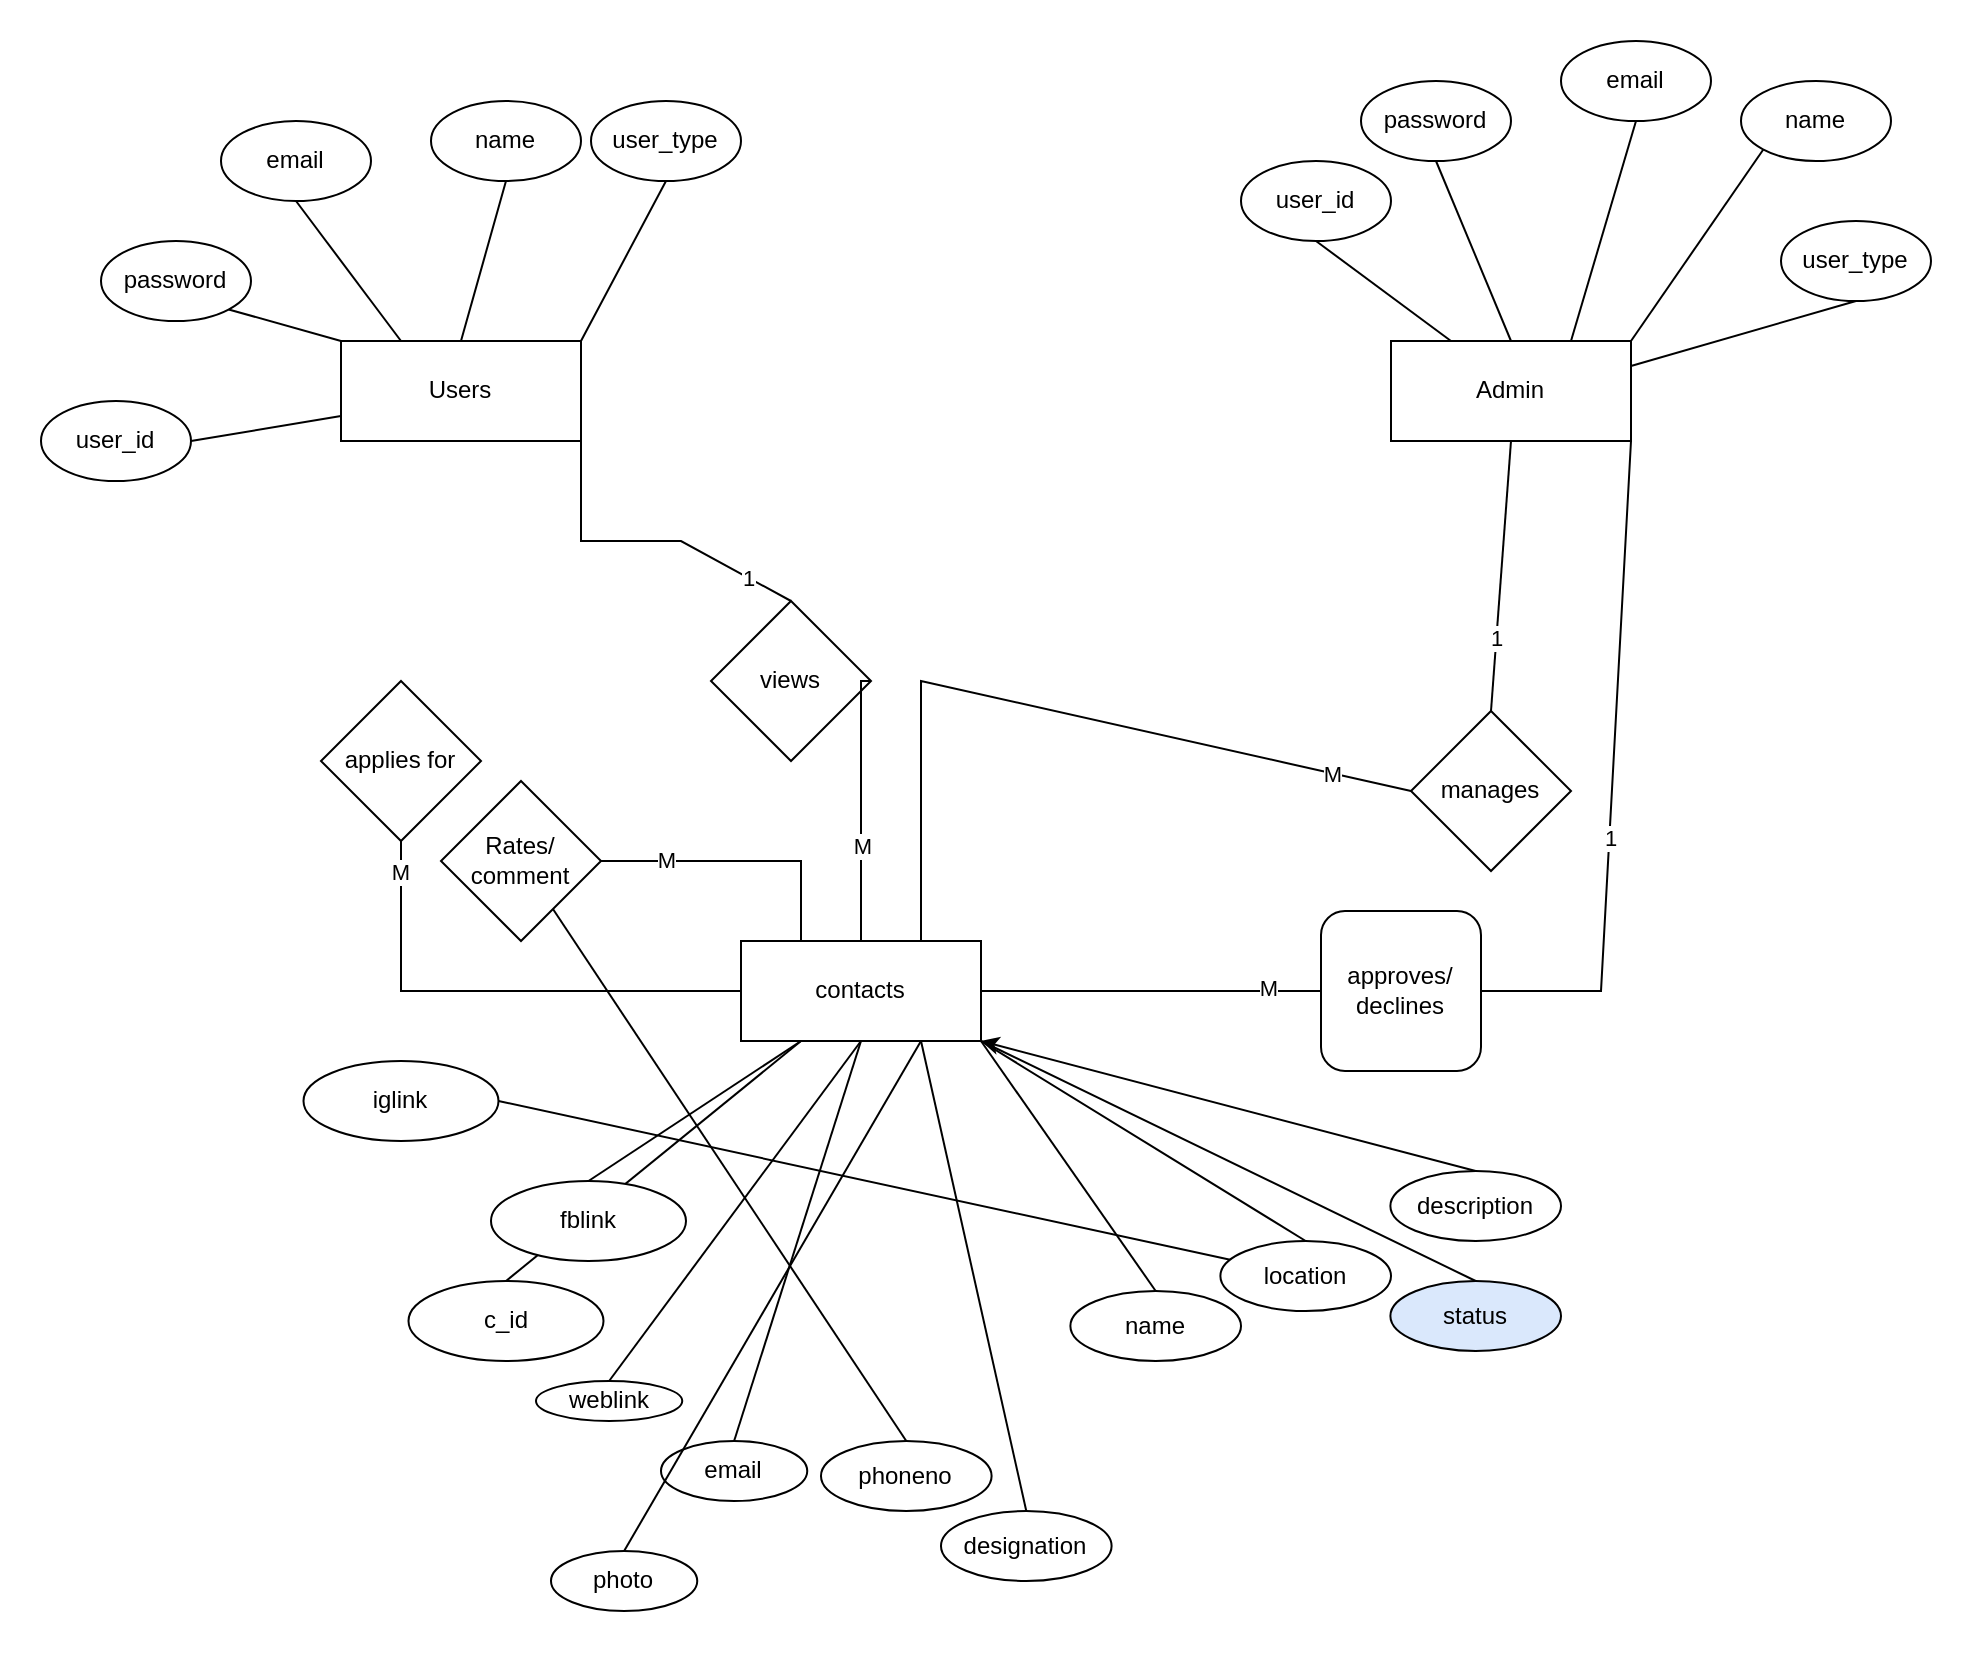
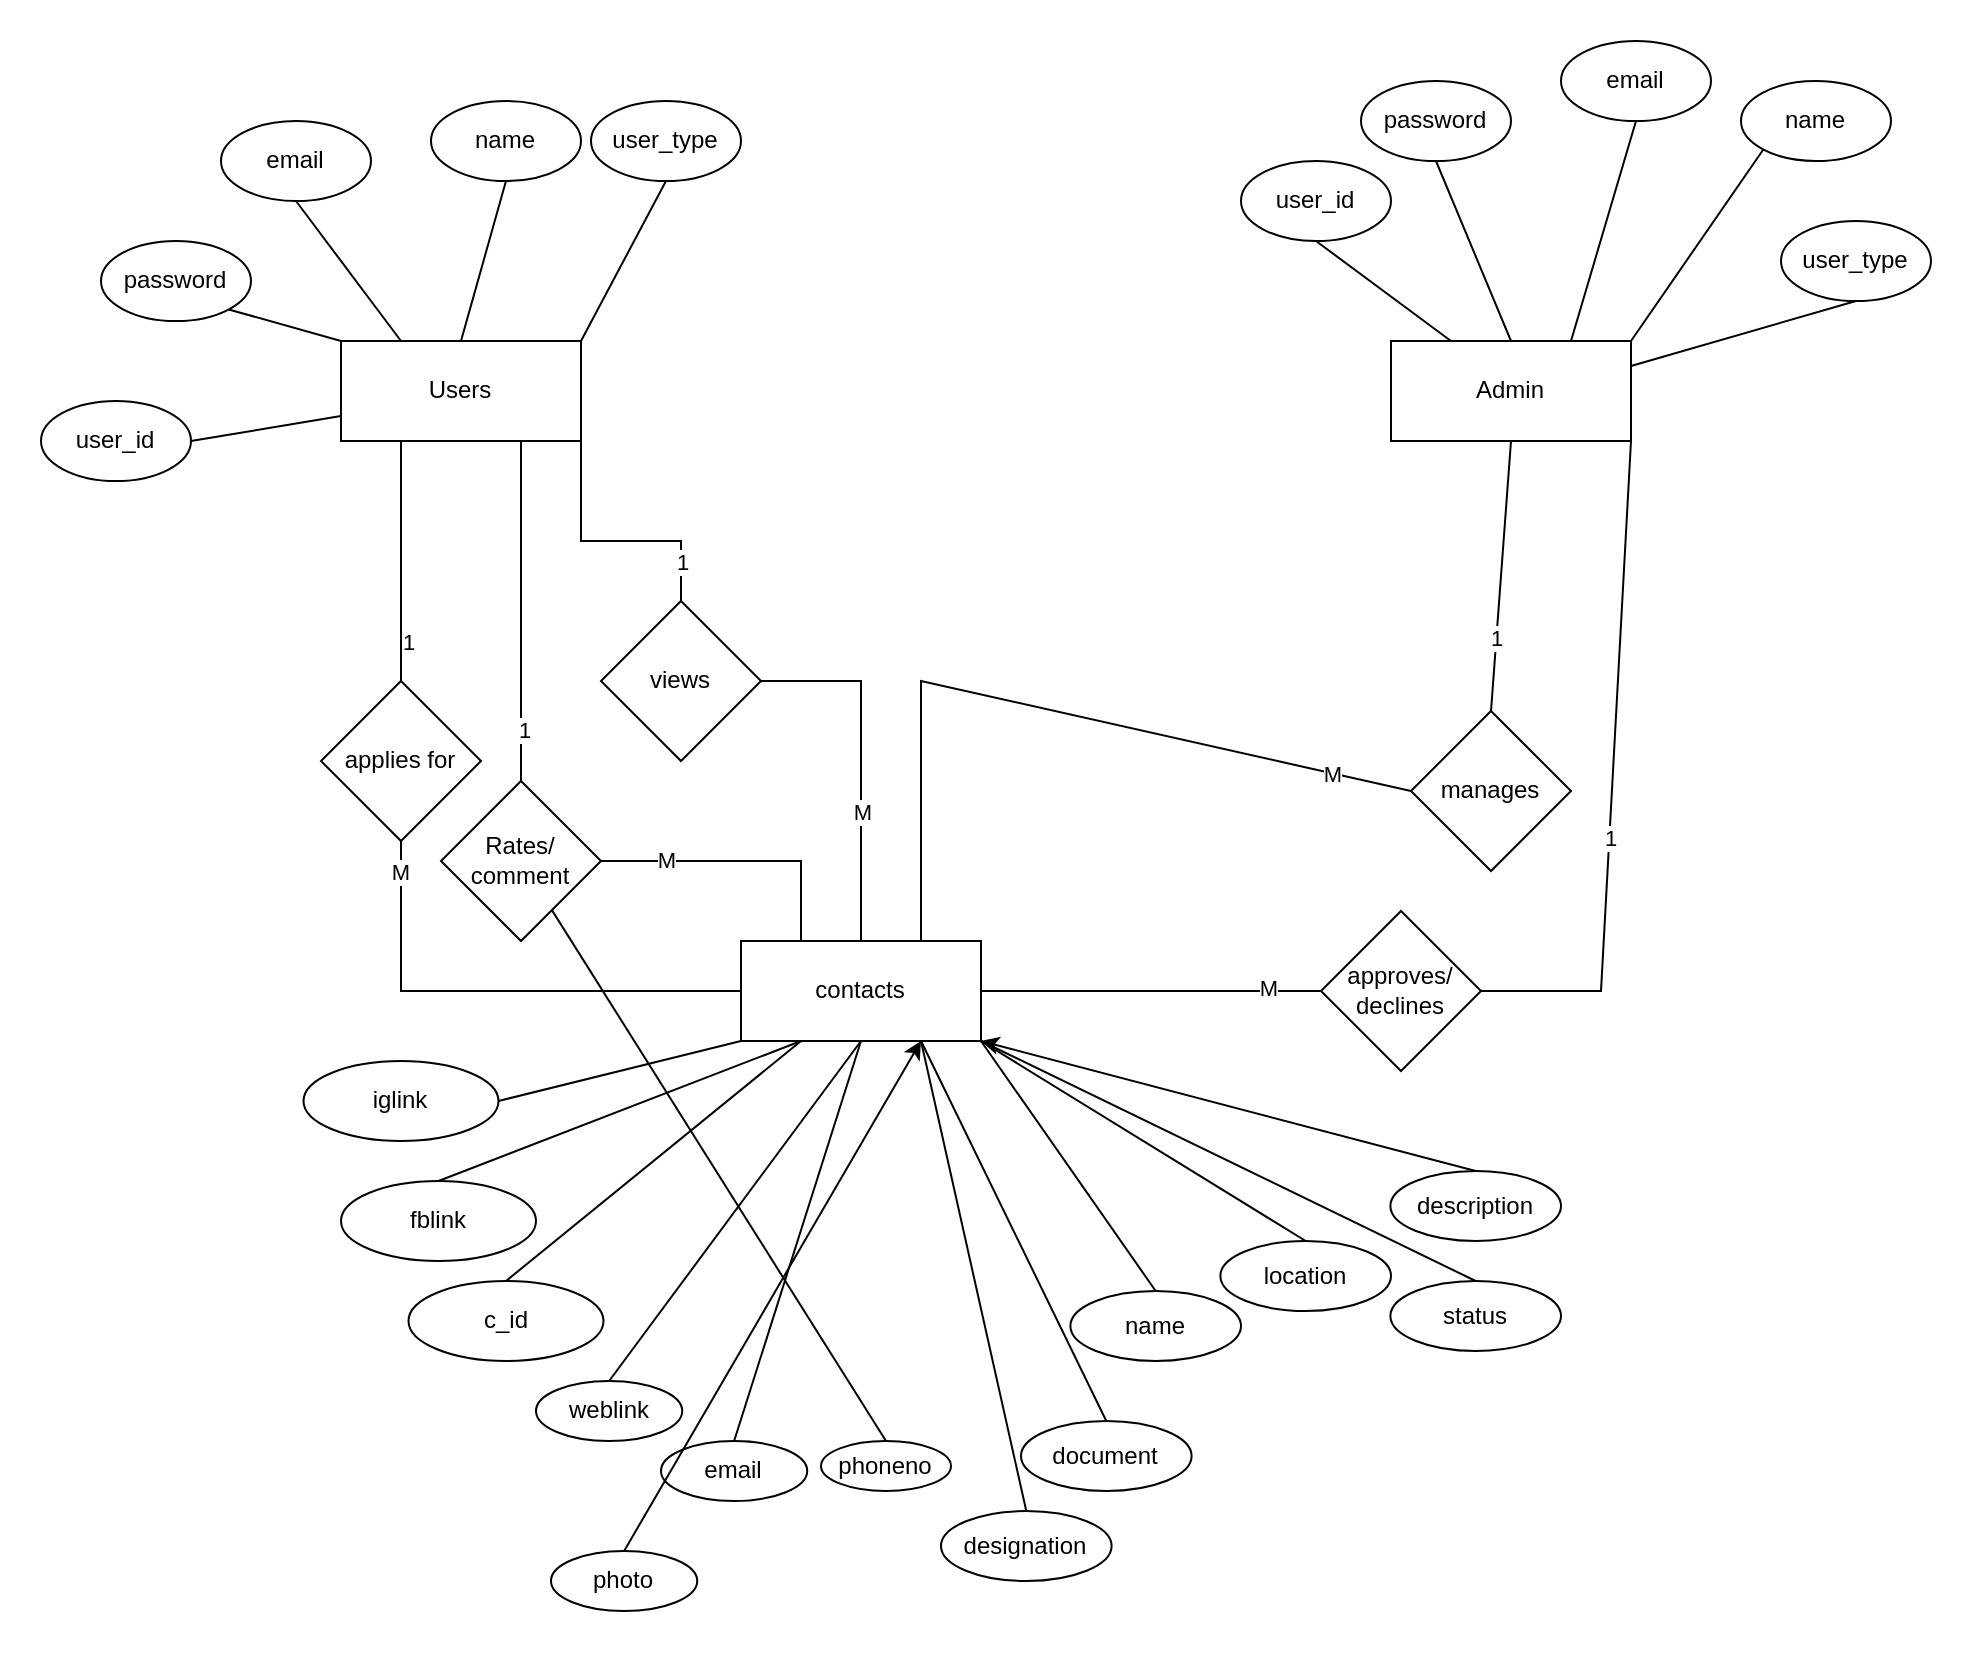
none -> (401, 561)
none -> (521, 611)
(791, 681) -> (681, 681)
(1401, 991) -> (1401, 991)
(915, 1051) -> (914, 1054)
(923, 1193) -> (571, 1083)
(589, 1221) -> (439, 1221)
(1476, 1316) -> (1476, 1316)
none -> (1056, 1317)
(609, 1401) -> (609, 1411)
none -> (1106, 1456)
(906, 1476) -> (886, 1466)
